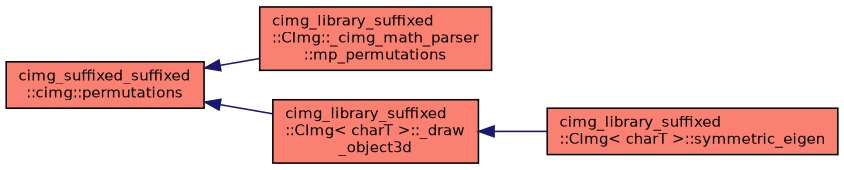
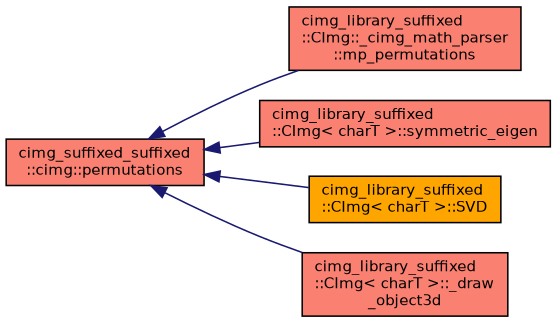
(521, 131) -> (240, 145)
none -> (405, 199)
